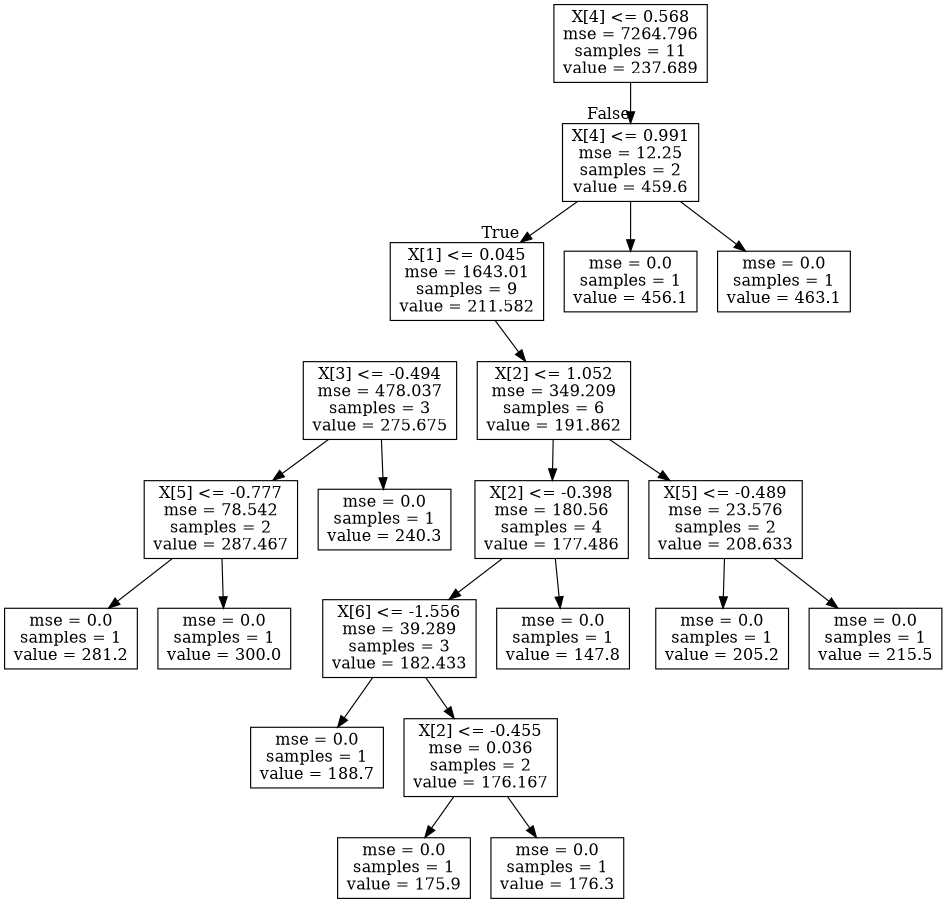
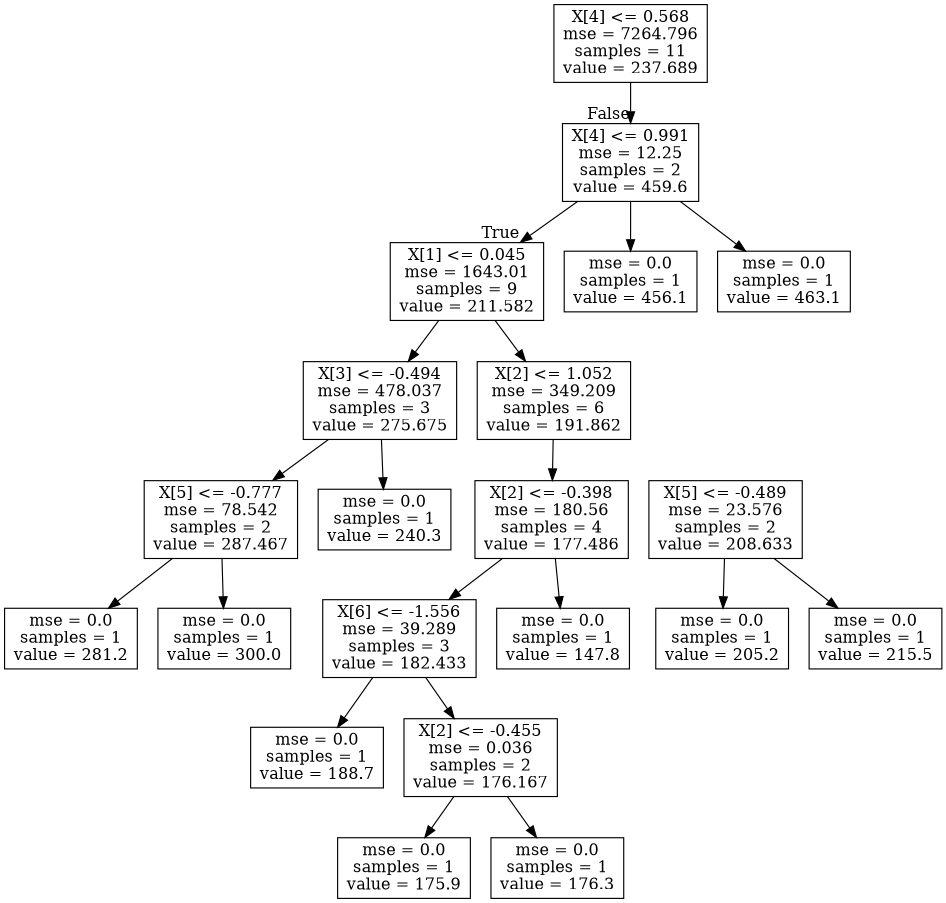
none -> (427, 336)
(635, 457) -> none
